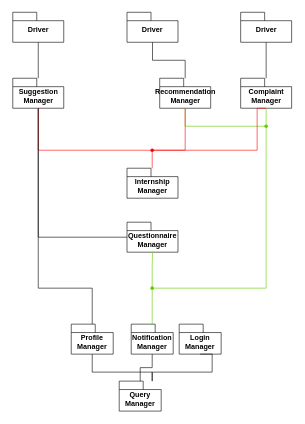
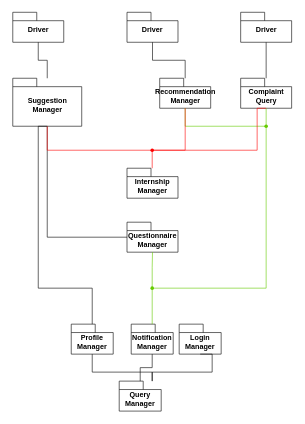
(38, 93) -> (47, 102)
(266, 96) -> (266, 96)
